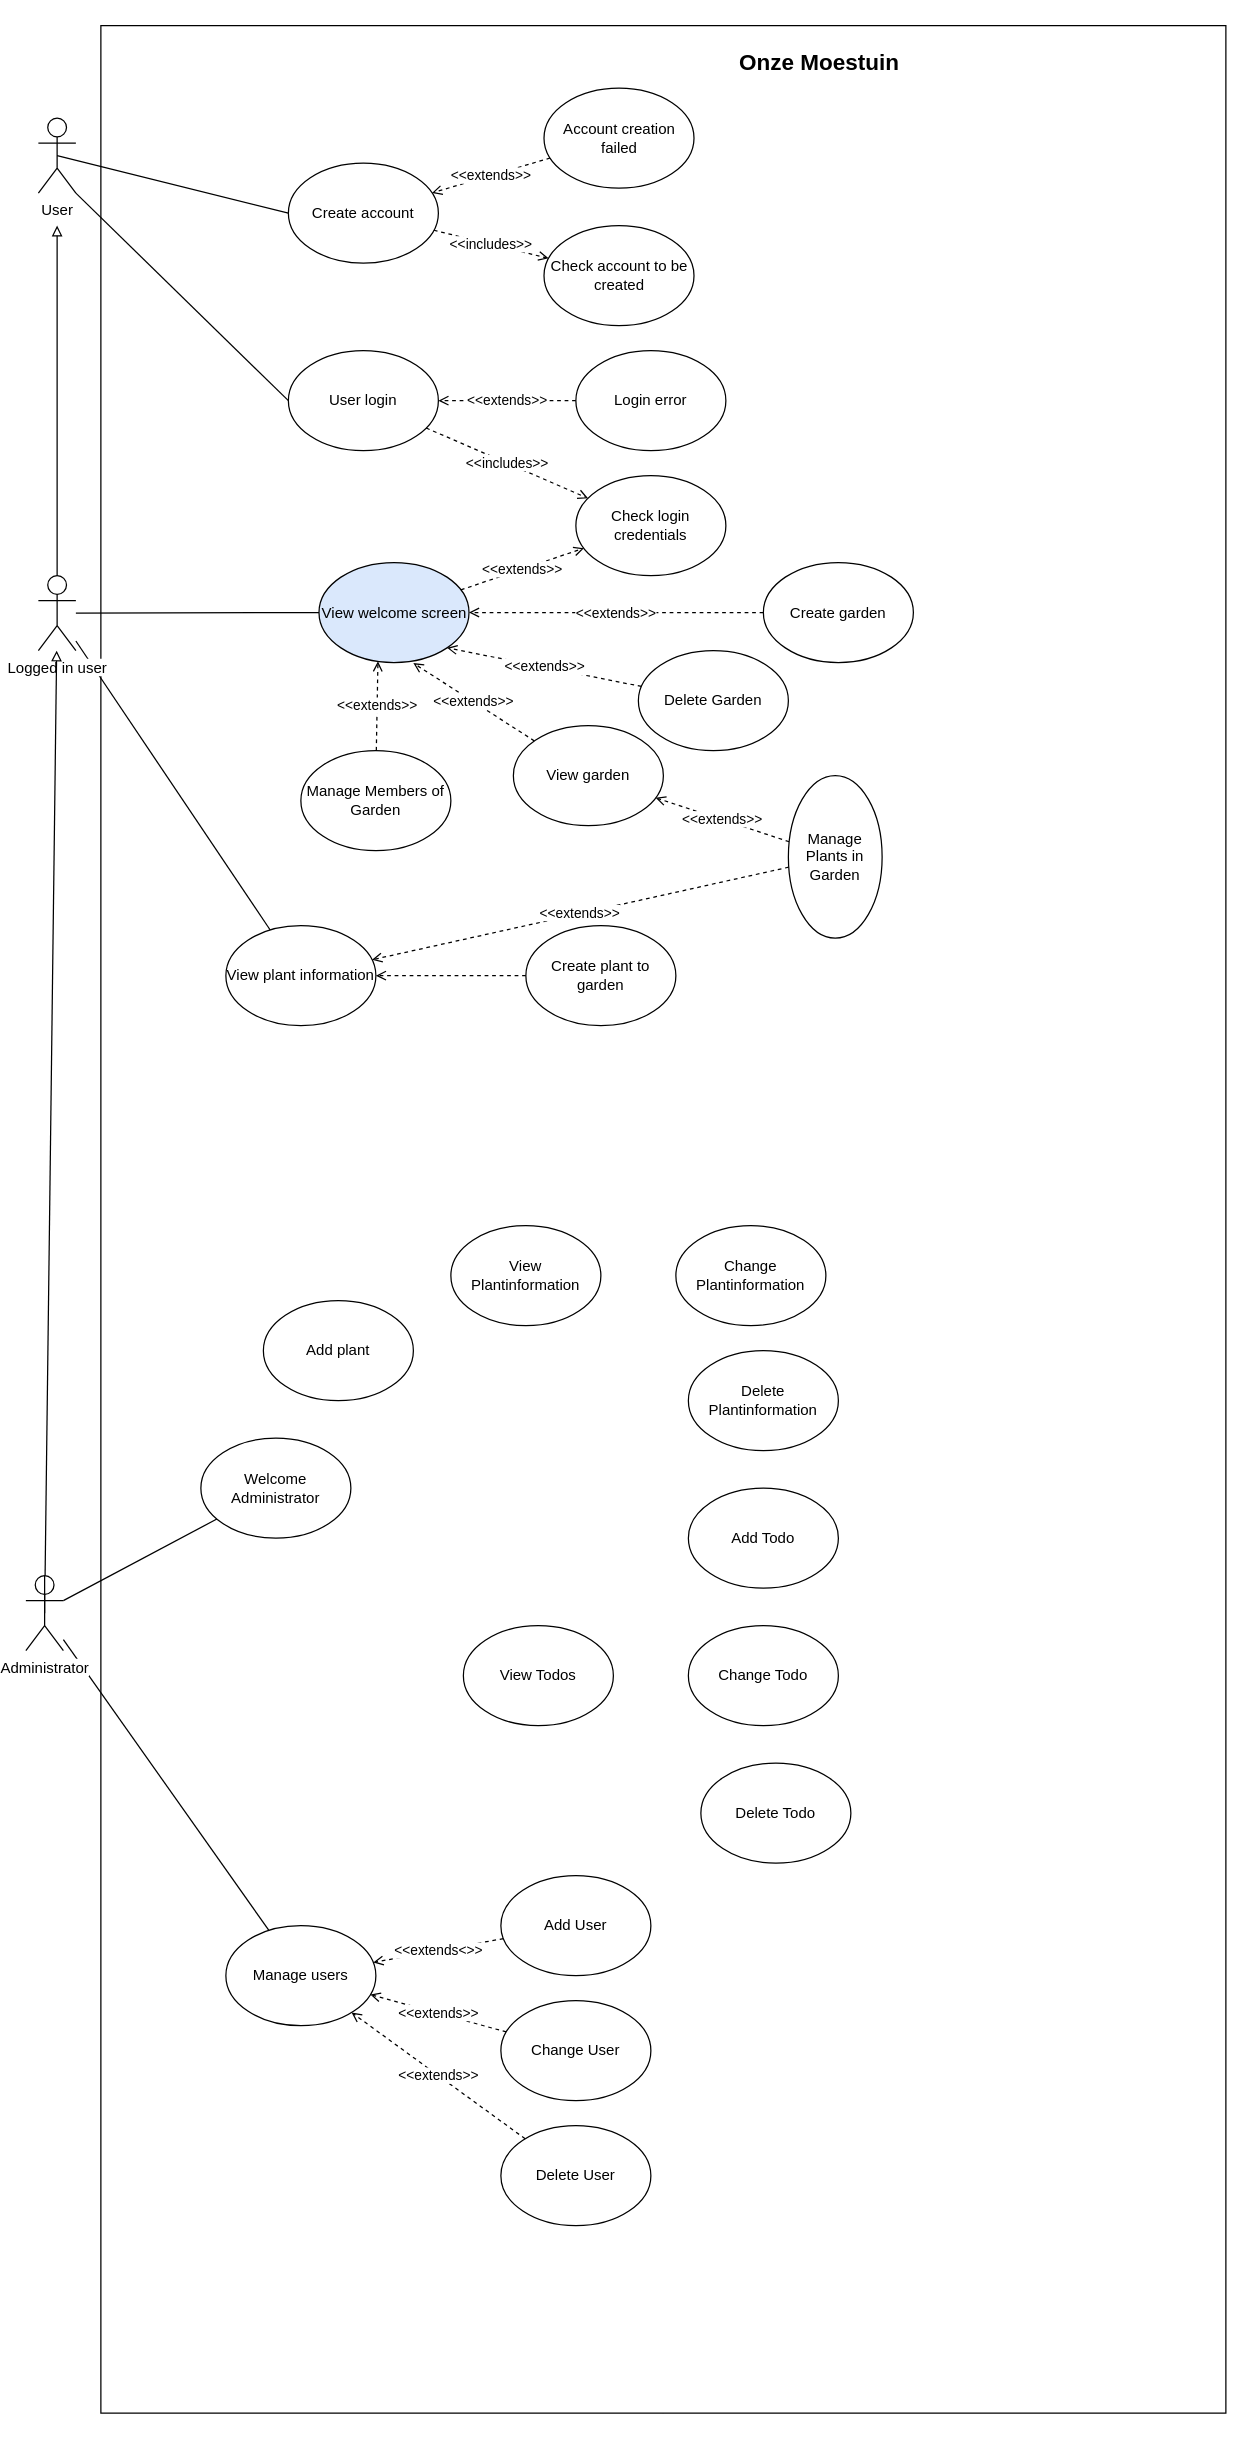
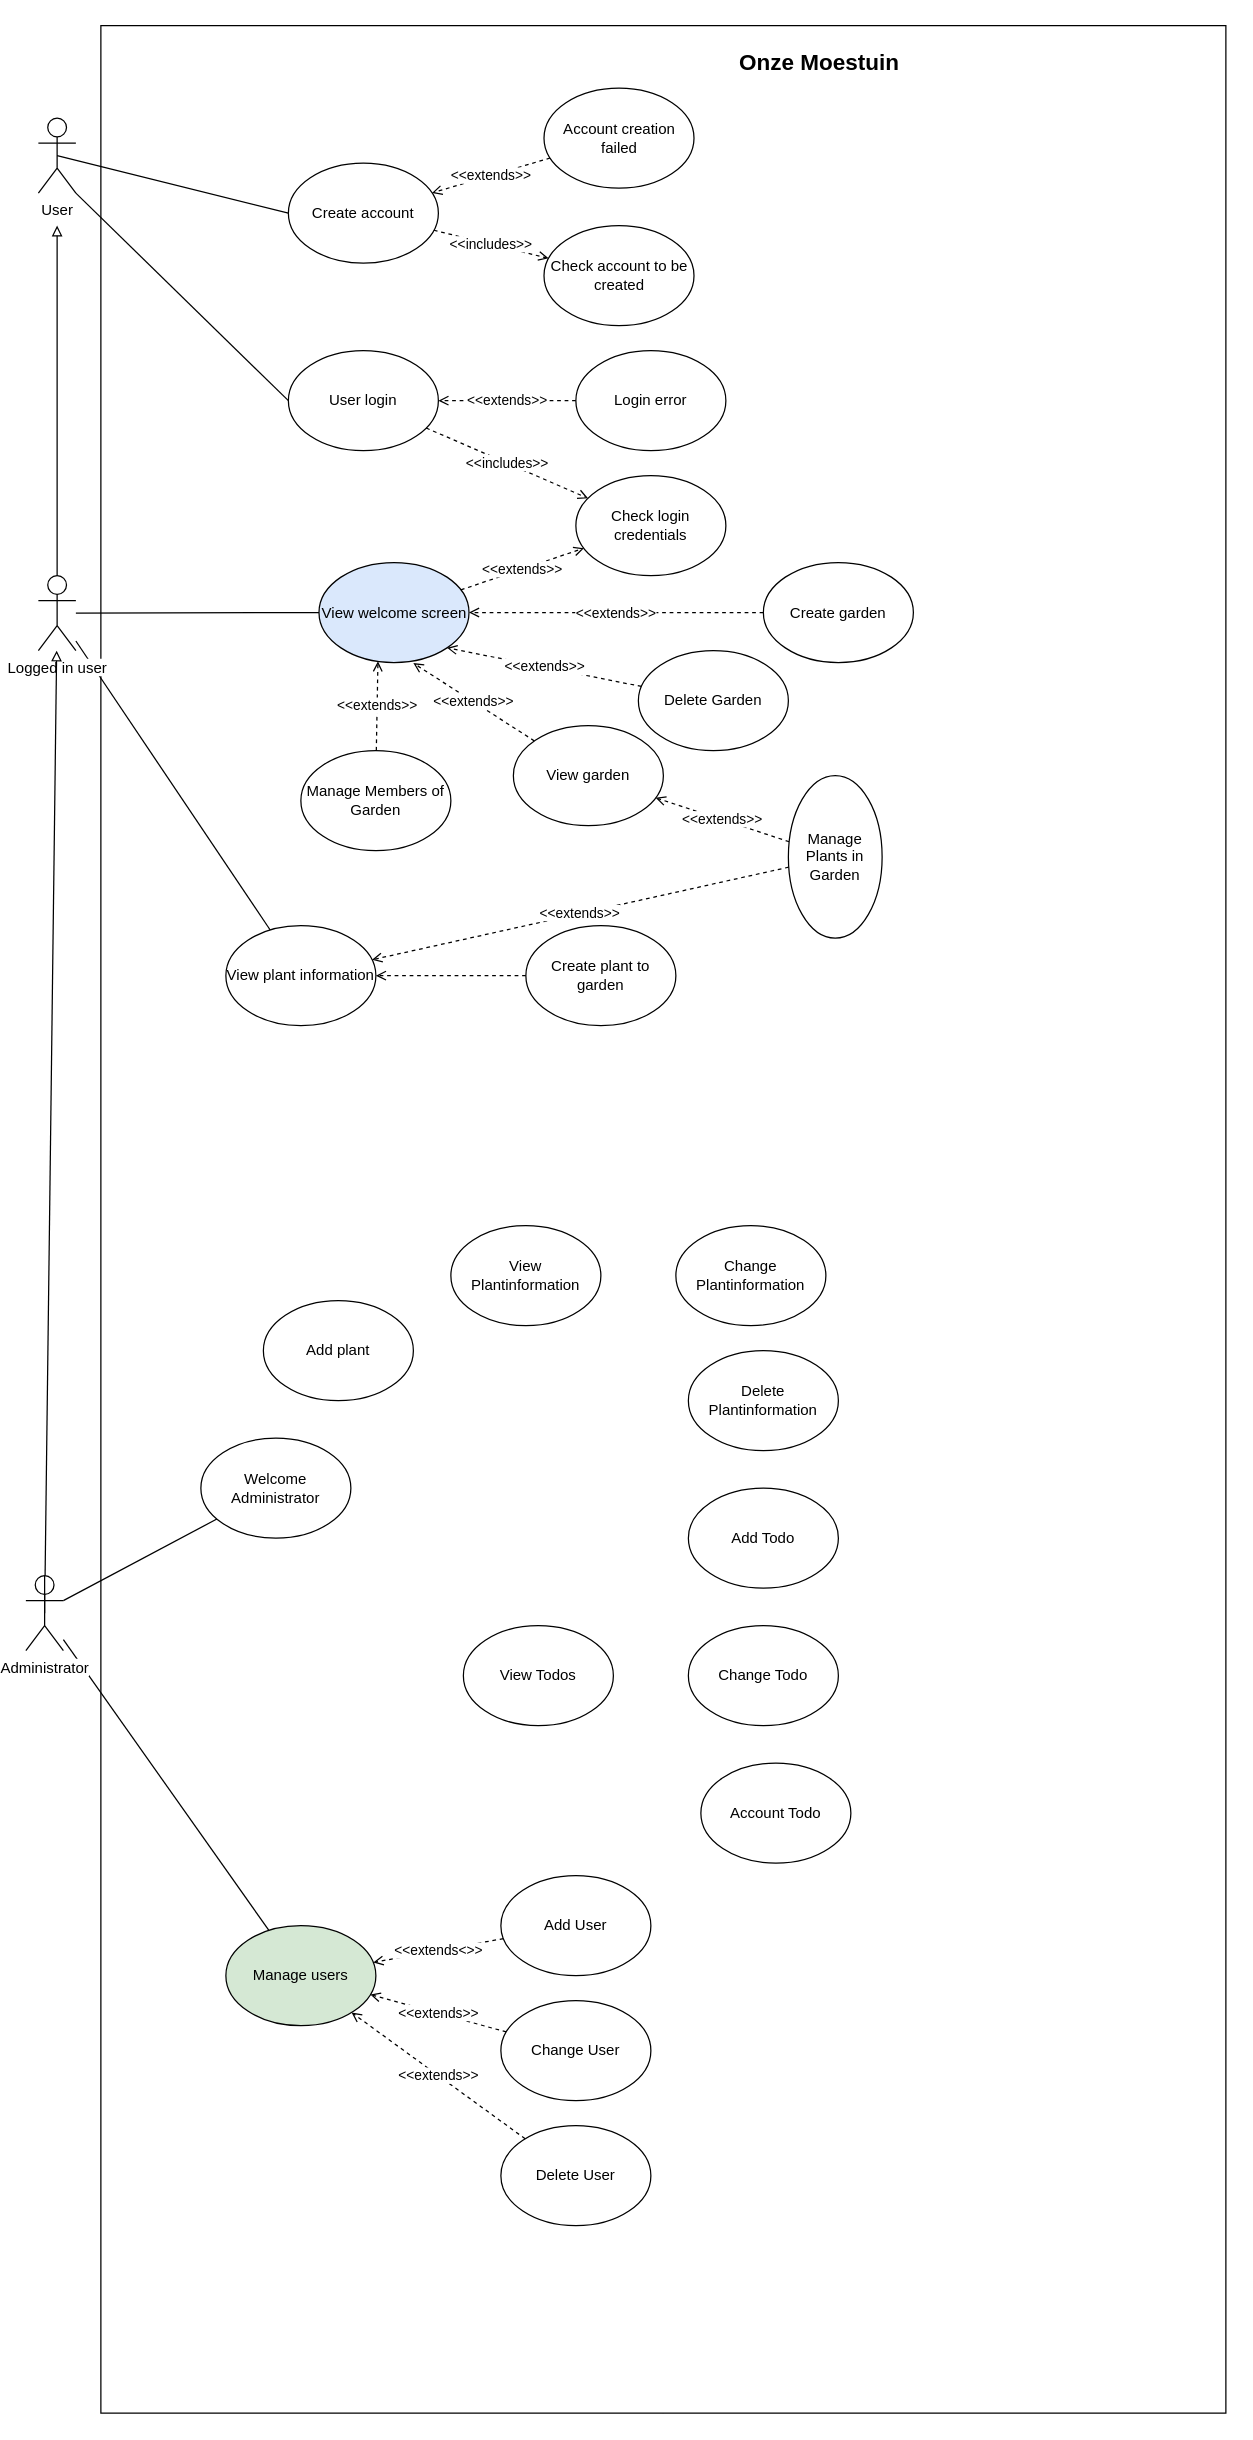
(776, 1813) -> (776, 1813)
(301, 1976) -> (301, 1976)
